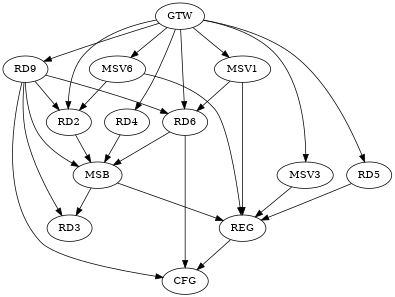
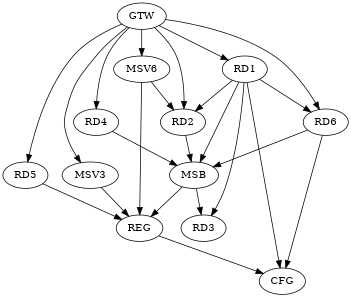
(25, 69) -> (245, 69)
(243, 69) -> none
